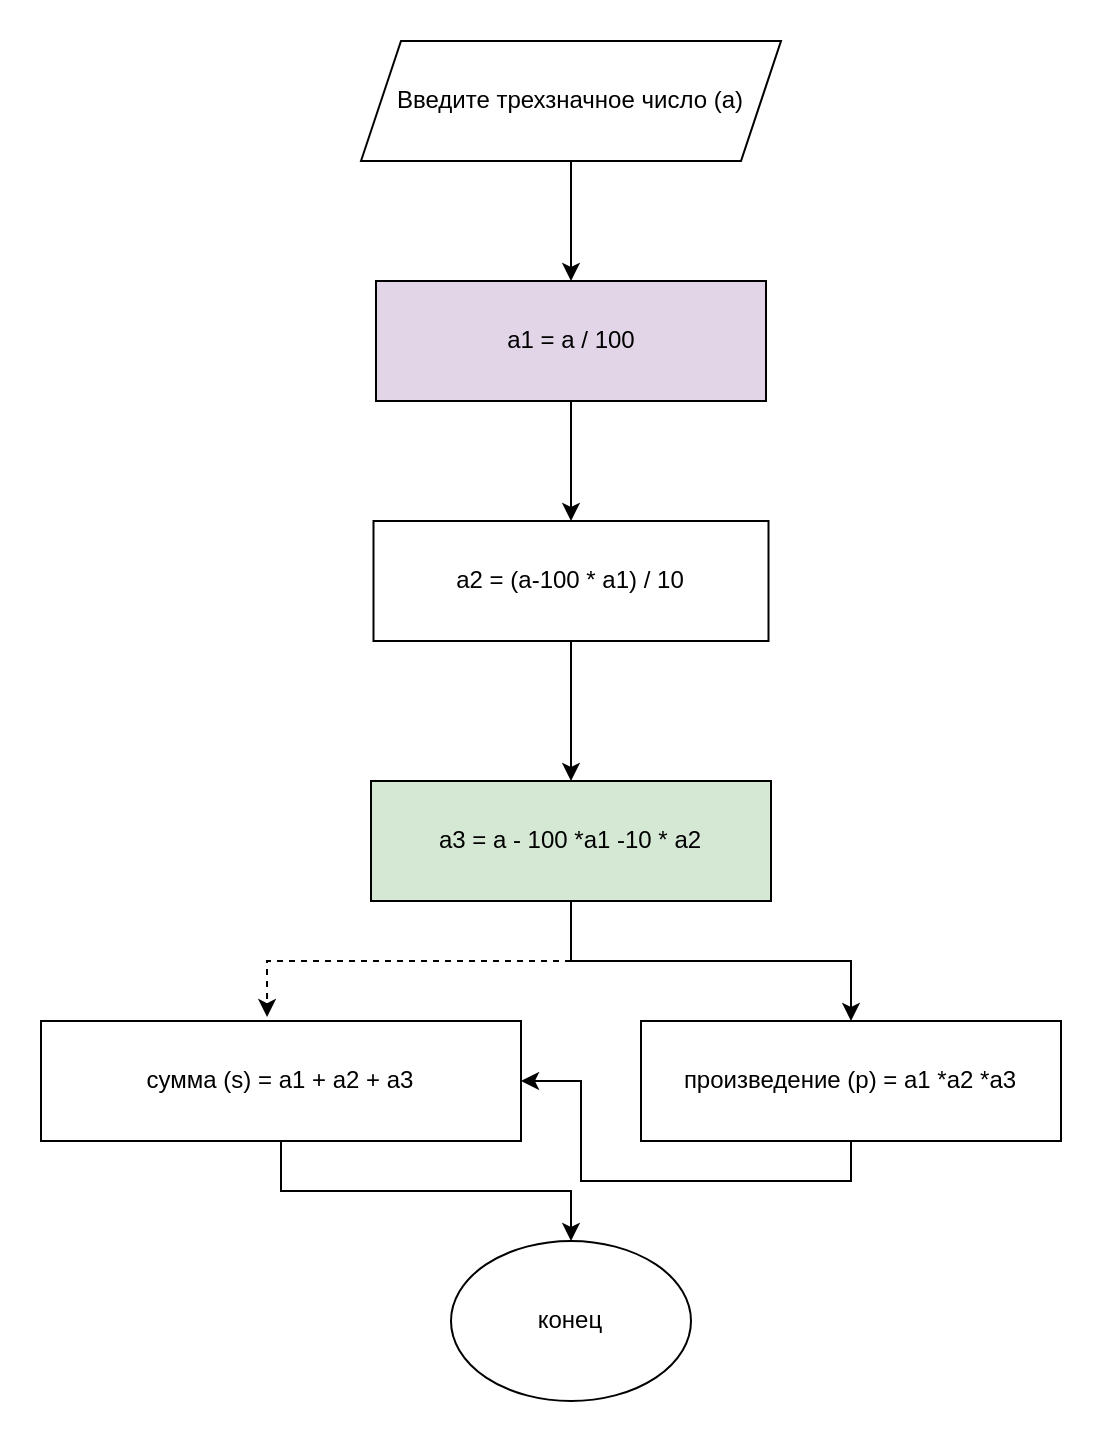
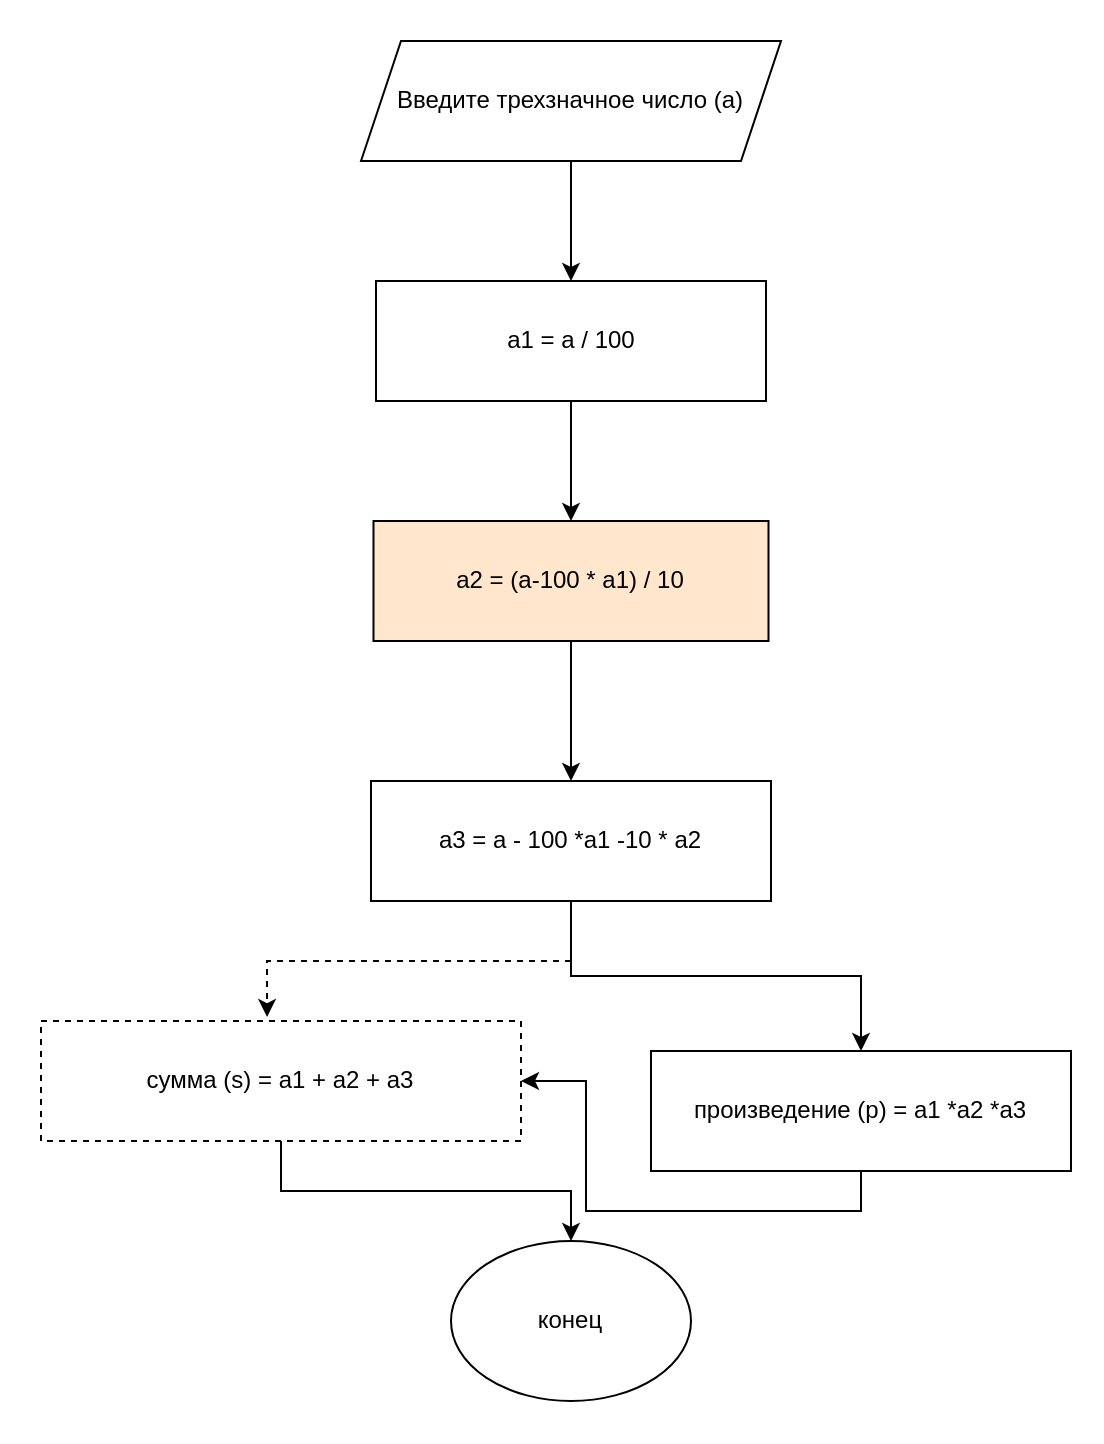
(571, 341) -> (571, 341)
(571, 581) -> (571, 581)
(571, 841) -> (571, 841)
(281, 1081) -> (281, 1081)
(851, 1081) -> (861, 1111)
